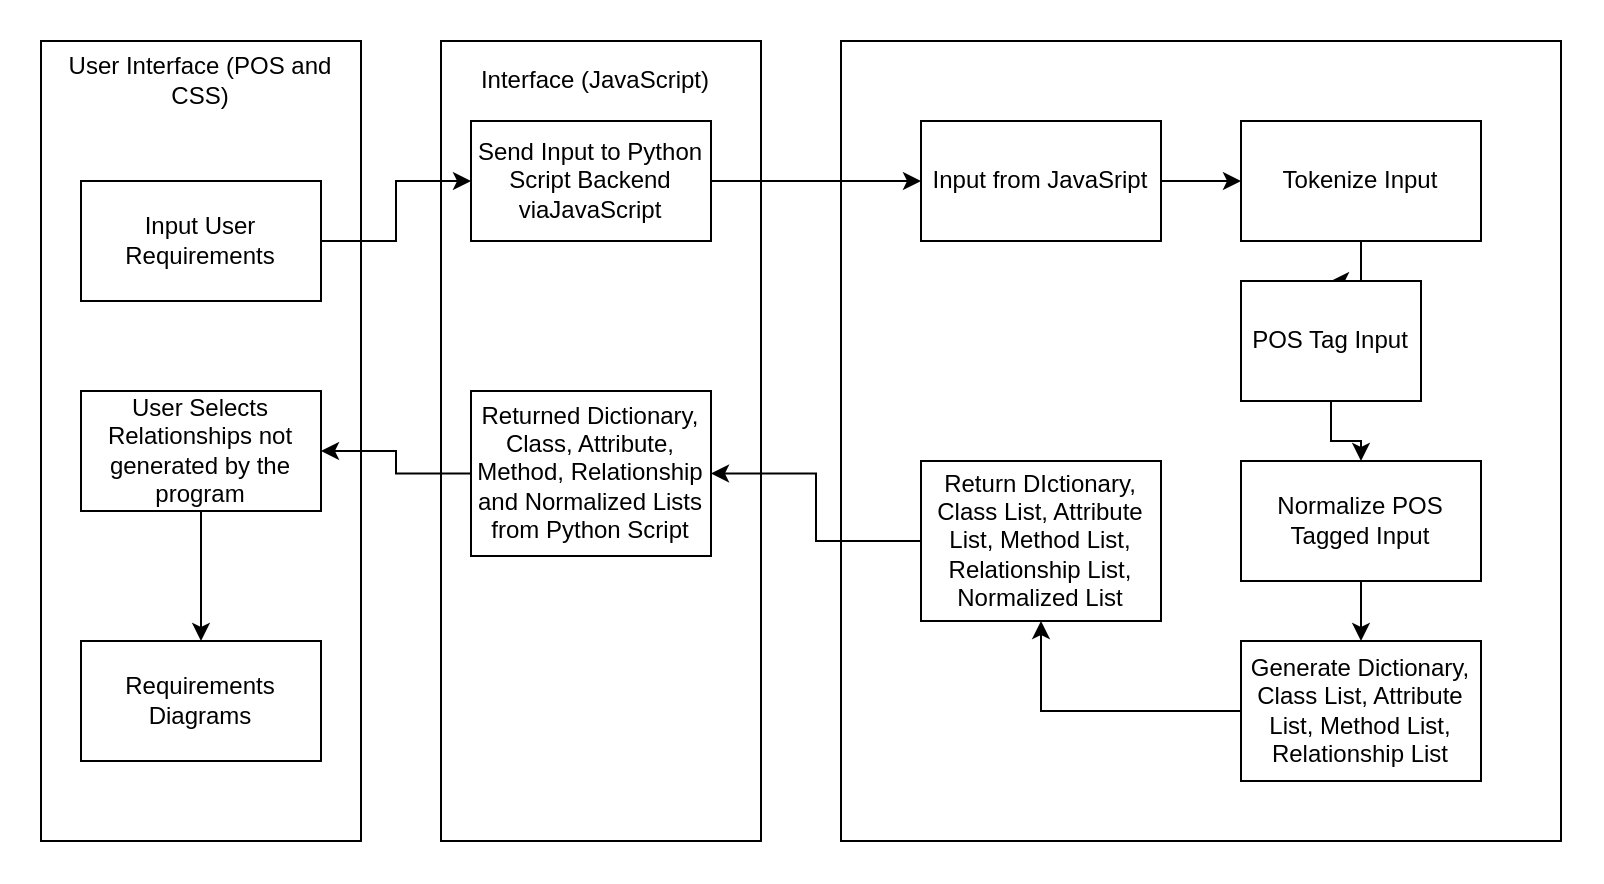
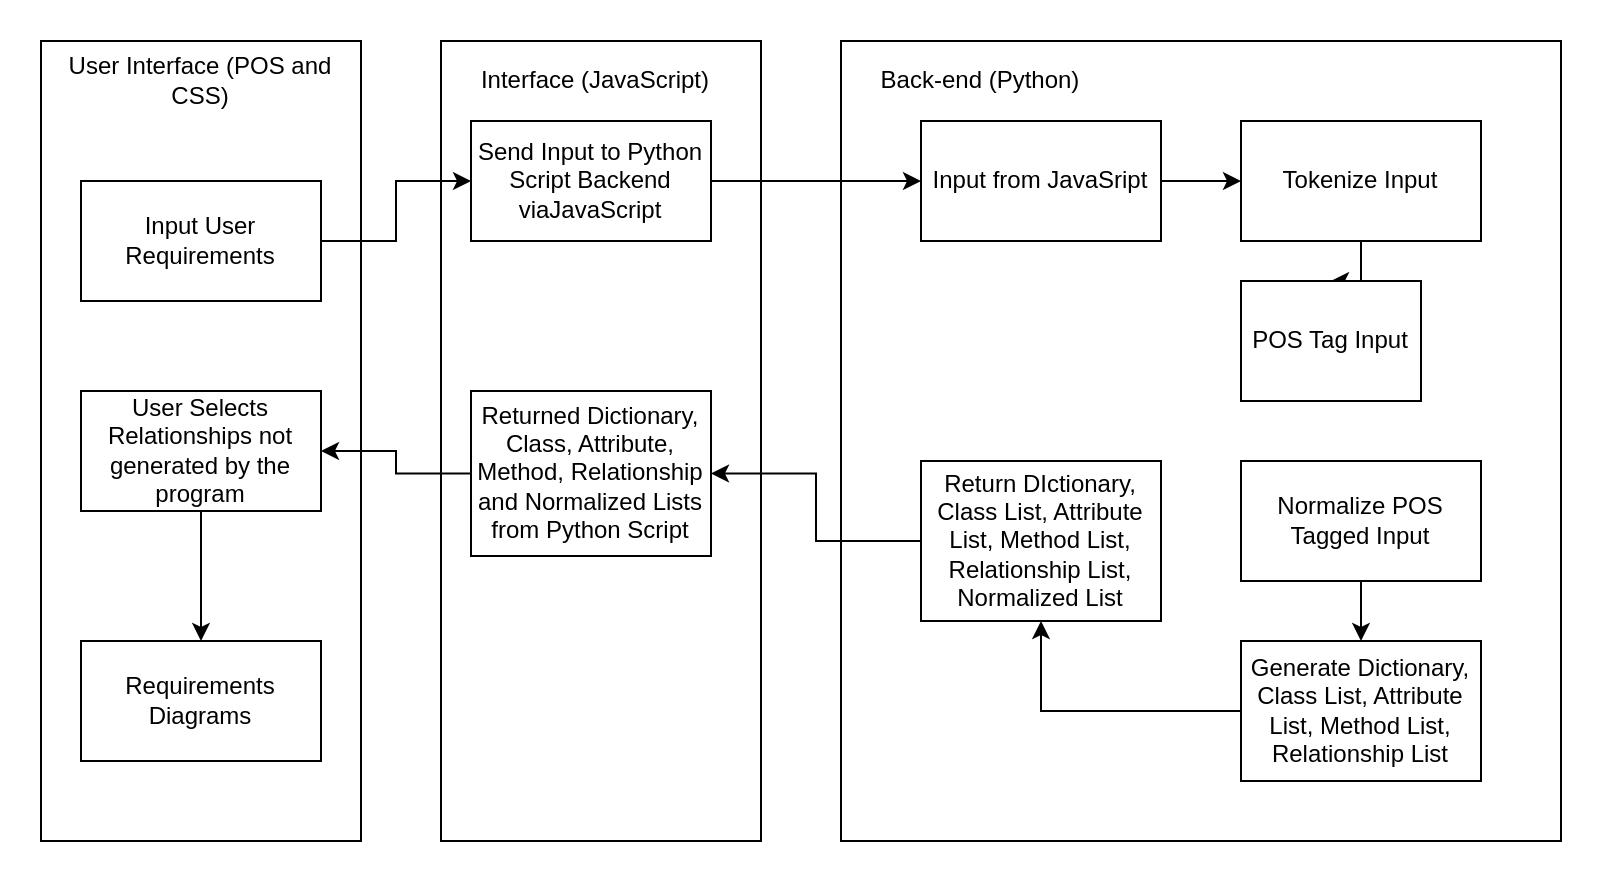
none -> (981, 81)
(1331, 439) -> none
